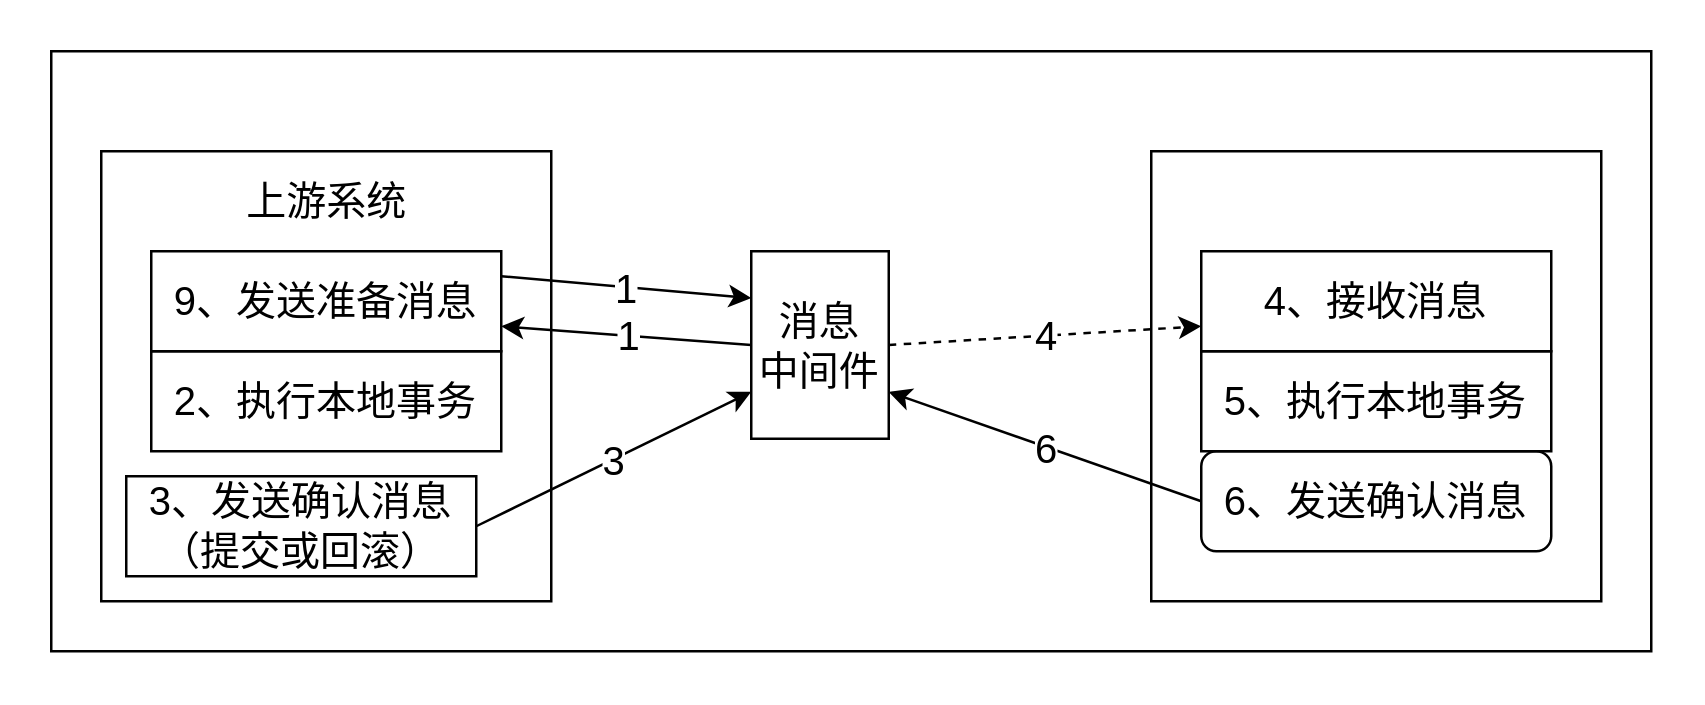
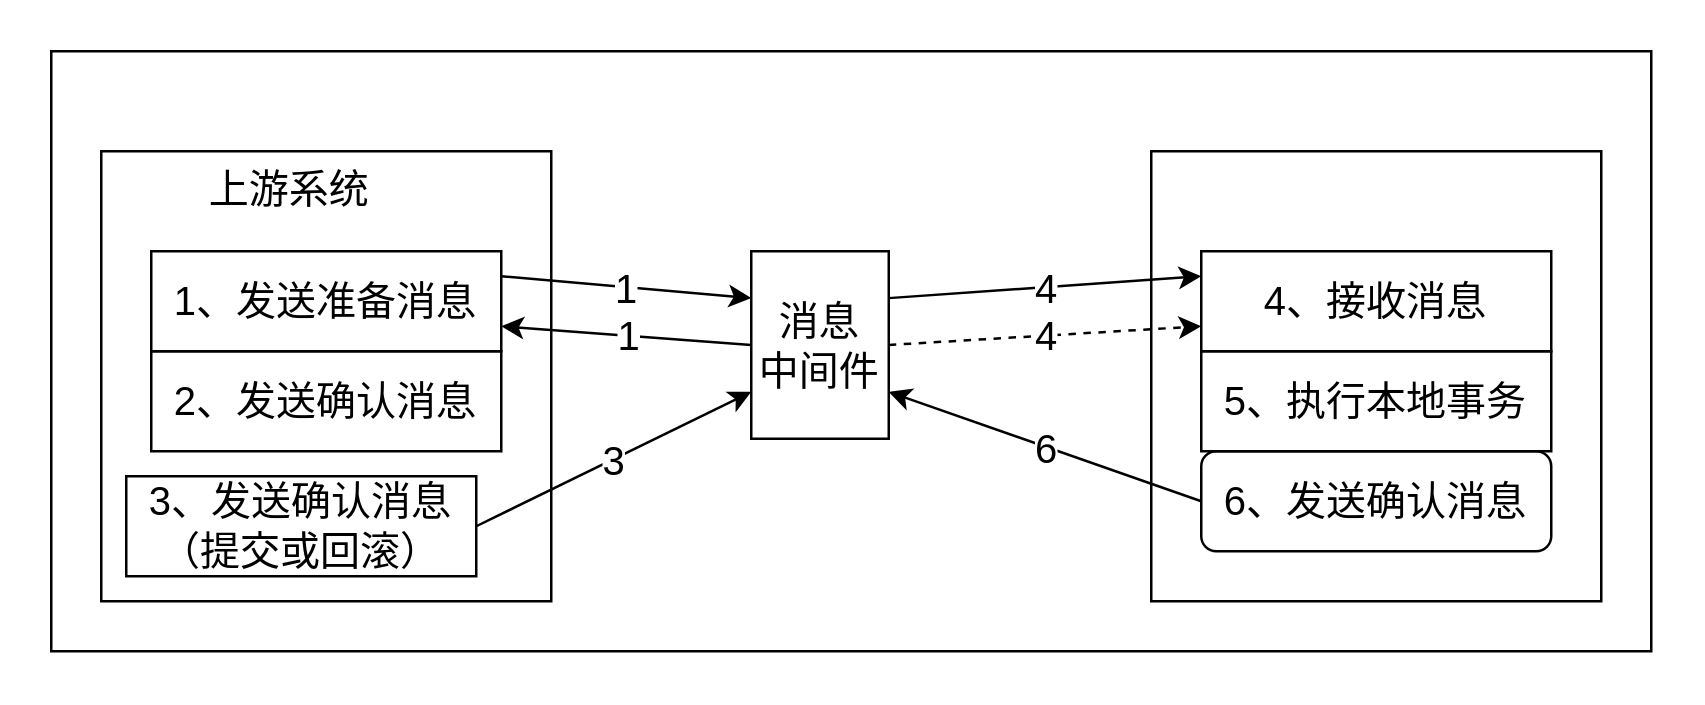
(326, 201) -> (289, 189)
none -> (1037, 288)
(326, 301) -> (326, 301)
(326, 401) -> (326, 401)
